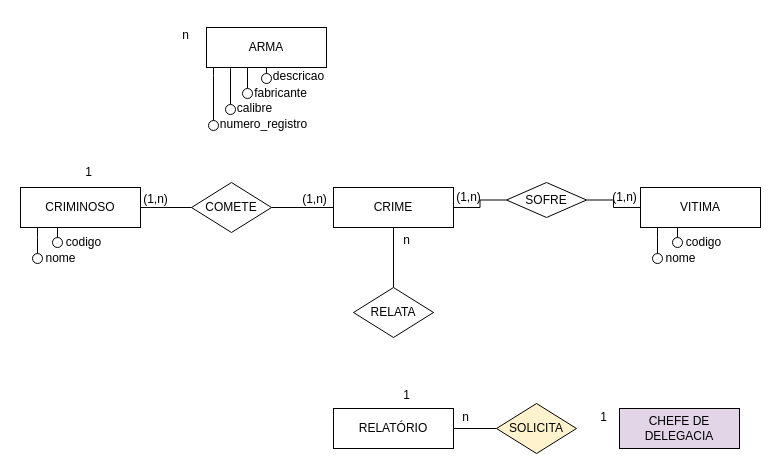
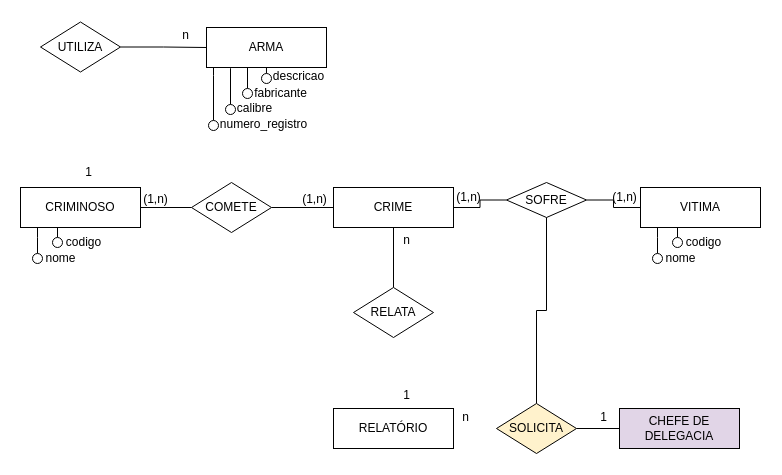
none -> (81, 47)
none -> (164, 47)
(476, 429) -> (542, 311)
none -> (598, 429)
